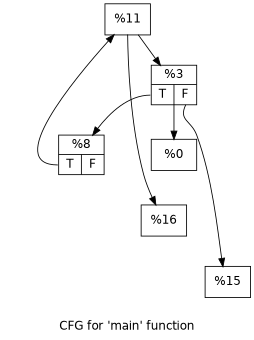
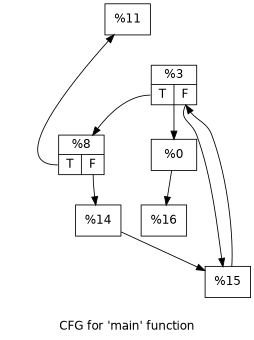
(147, 47) -> (225, 185)
(133, 117) -> (170, 184)
none -> (98, 221)
